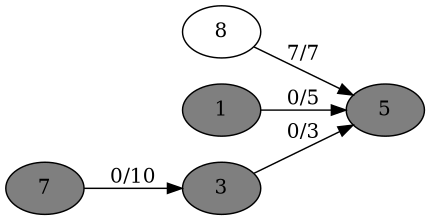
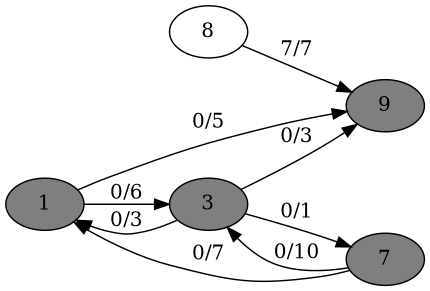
(385, 110) -> (385, 106)
none -> (119, 204)
none -> (291, 227)
none -> (134, 233)
none -> (215, 276)
